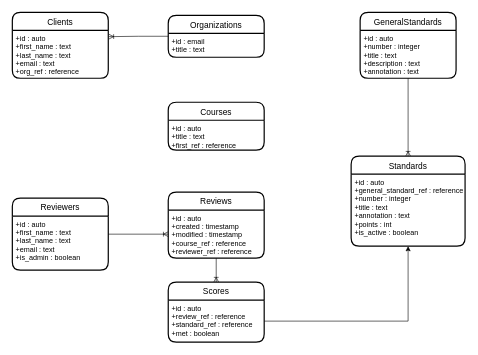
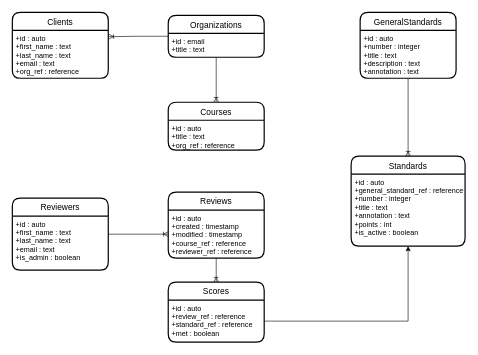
none -> (216, 98)
(188, 128) -> (188, 128)
